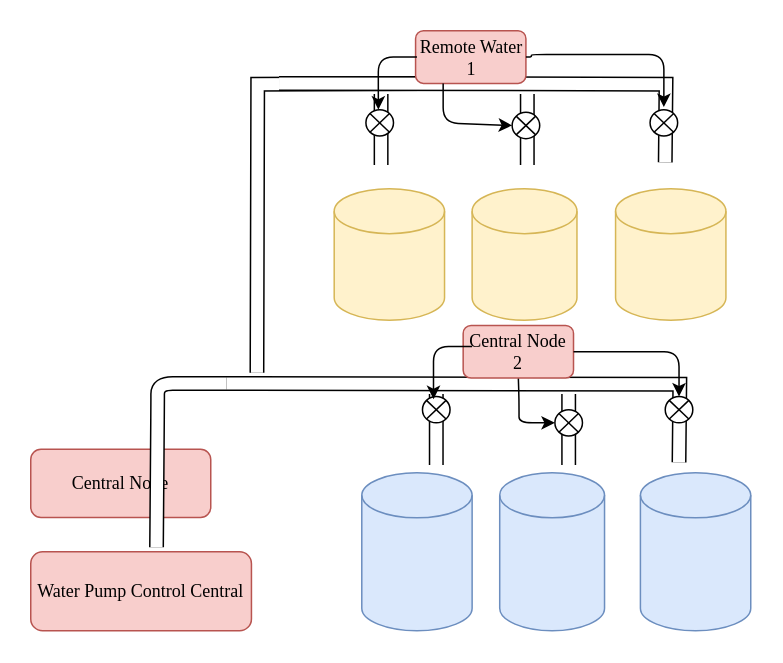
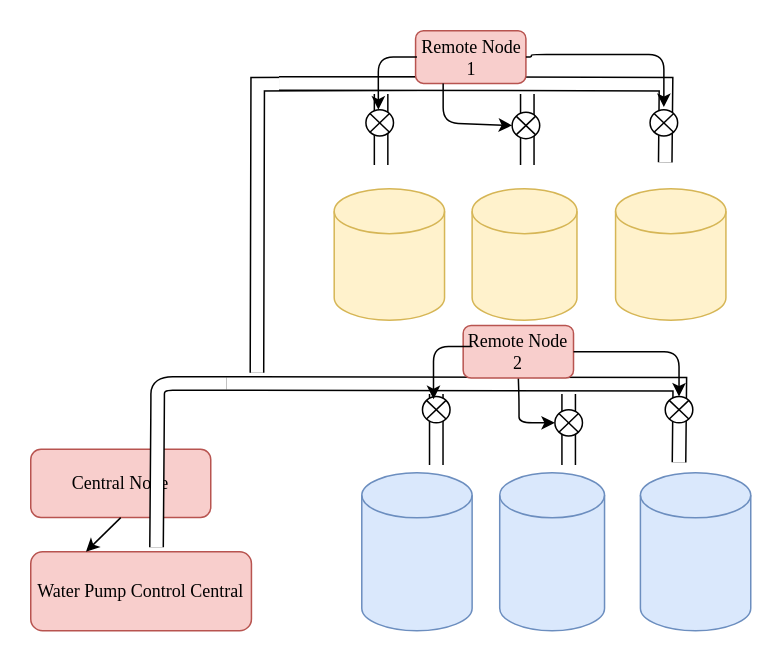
(472, 58) -> (472, 58)
(518, 352) -> (518, 352)
none -> (107, 531)
